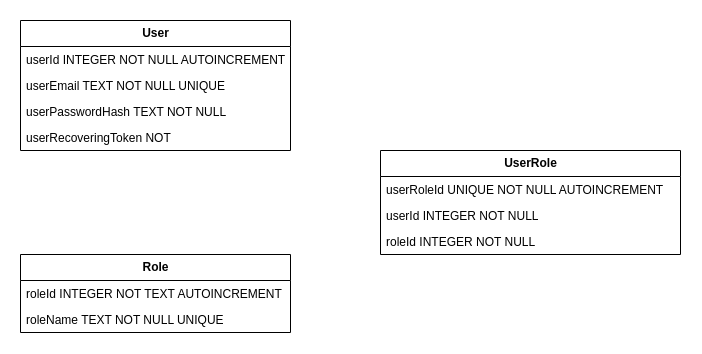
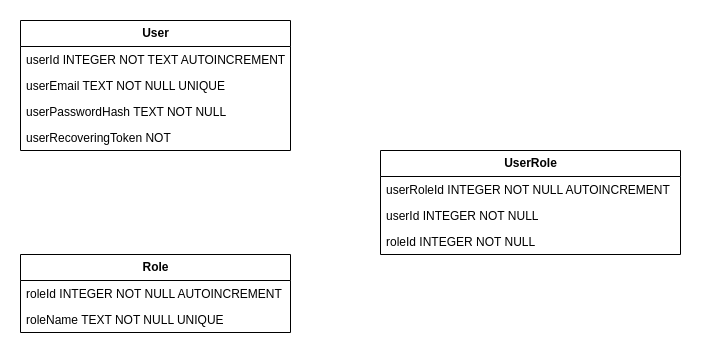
(145, 61) -> (145, 61)
(513, 191) -> (516, 191)
(143, 295) -> (143, 295)
